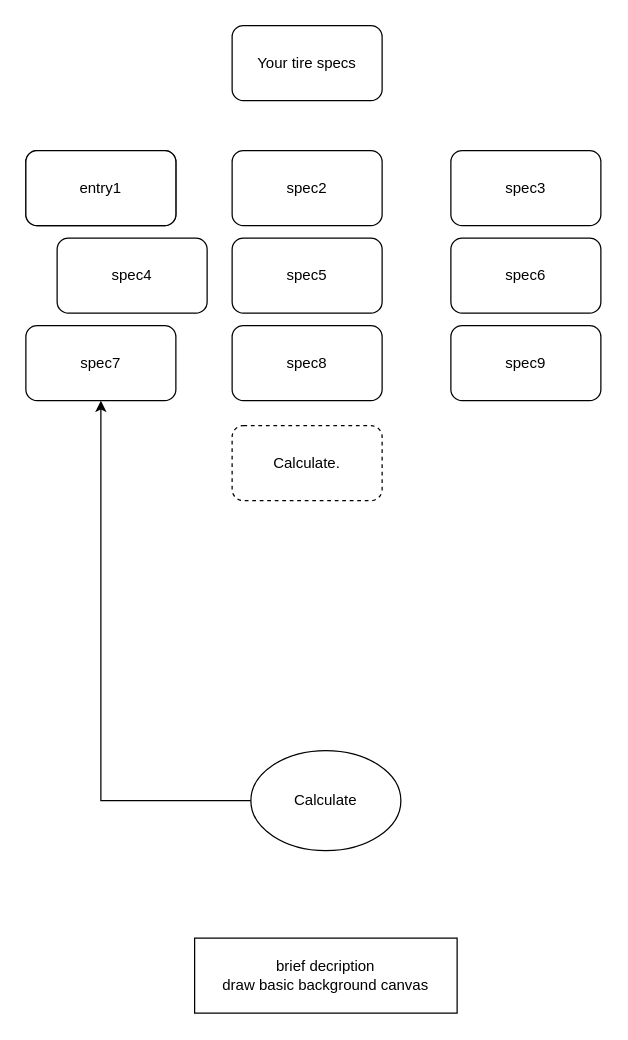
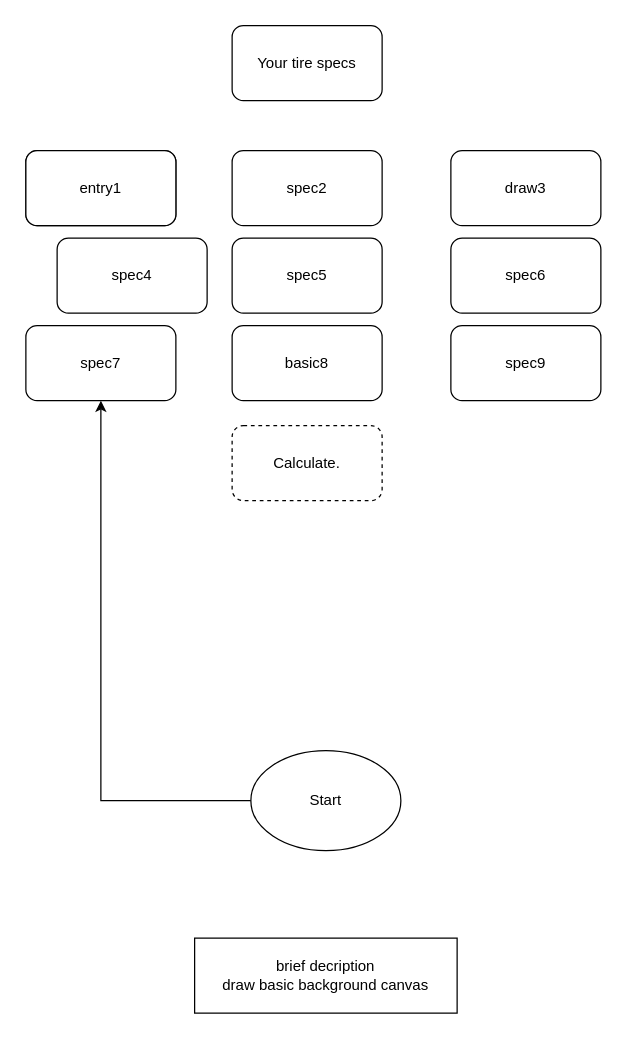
(526, 188) -> (526, 188)
(307, 363) -> (307, 363)
(326, 801) -> (326, 801)
